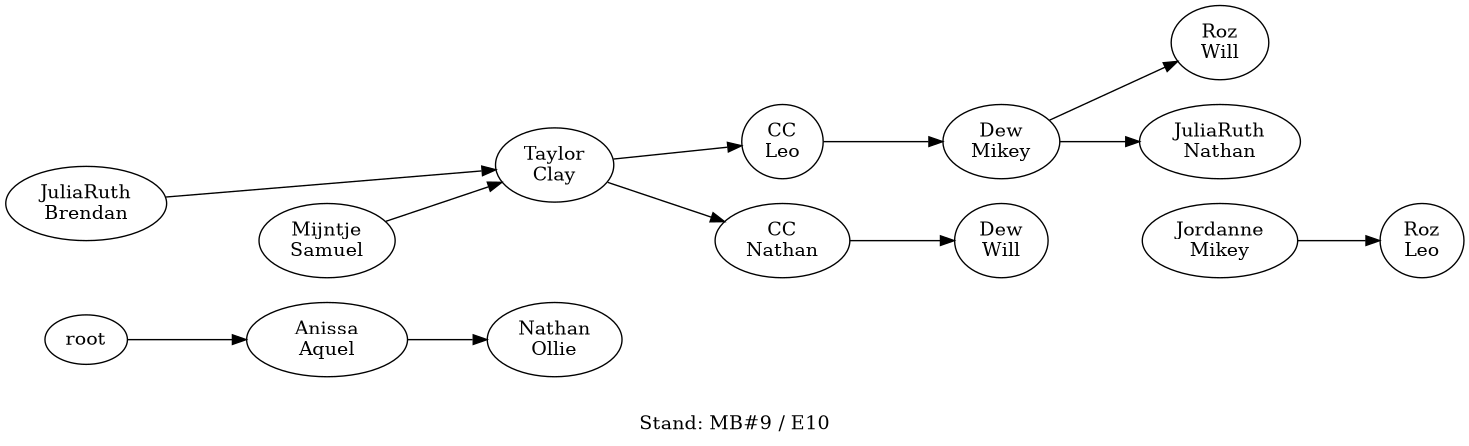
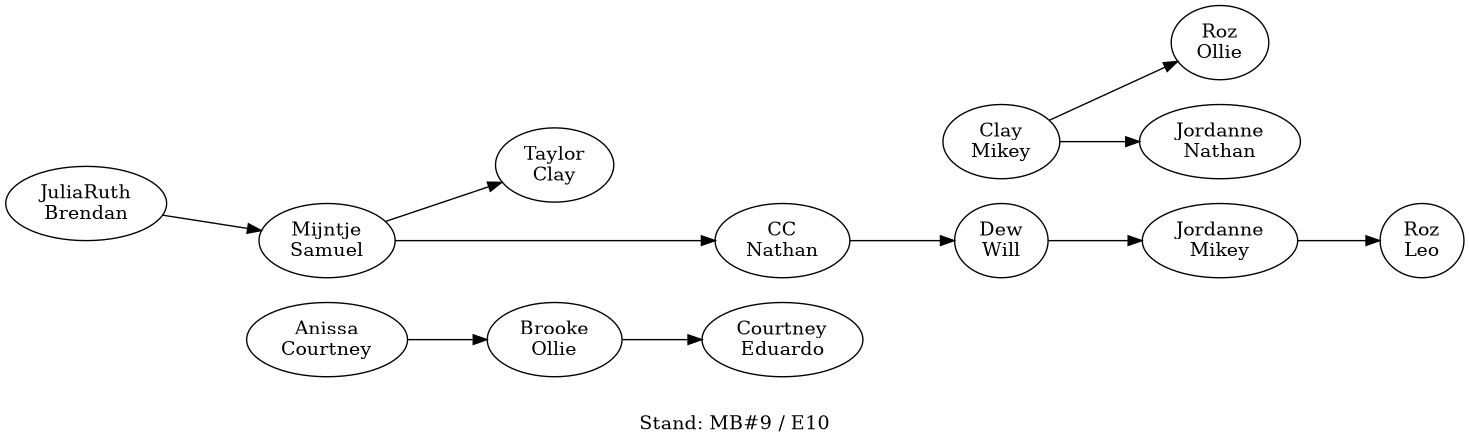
(1220, 43) -> (1220, 43)
(782, 142) -> none
(1001, 142) -> (1001, 142)
(1220, 142) -> (1220, 142)
(324, 184) -> (205, 222)
(659, 200) -> (548, 241)
none -> (1088, 241)
(86, 340) -> none
(327, 340) -> (327, 340)
(555, 340) -> (555, 340)
none -> (782, 340)
